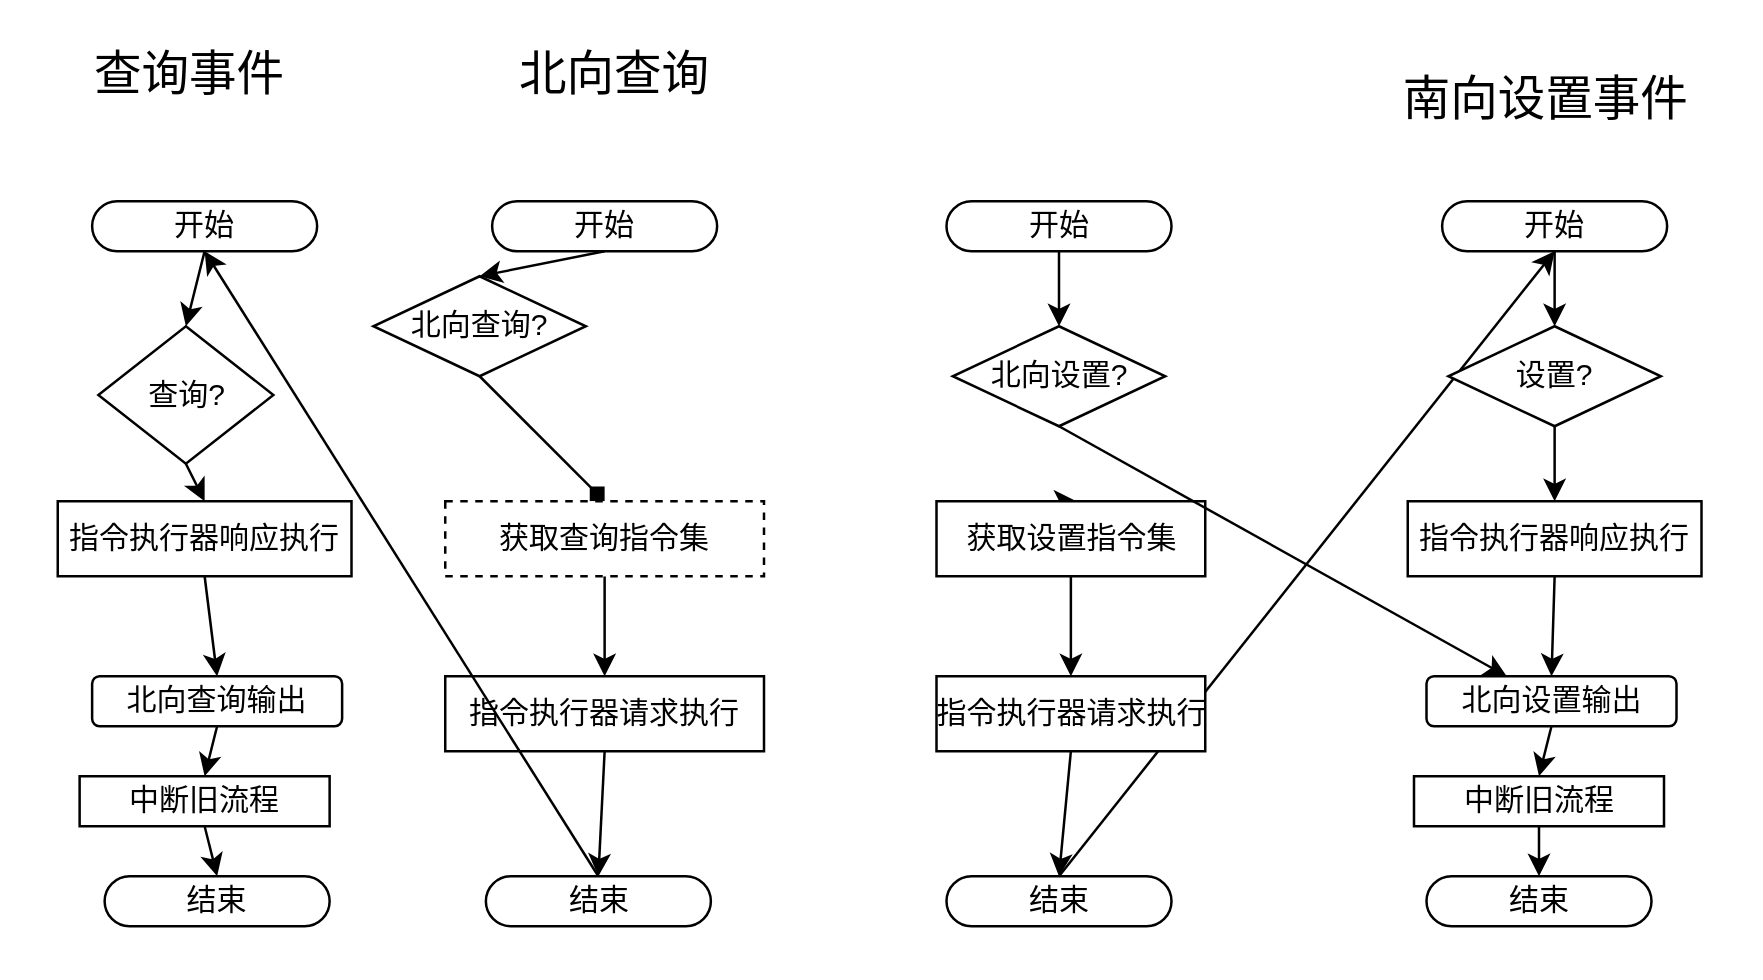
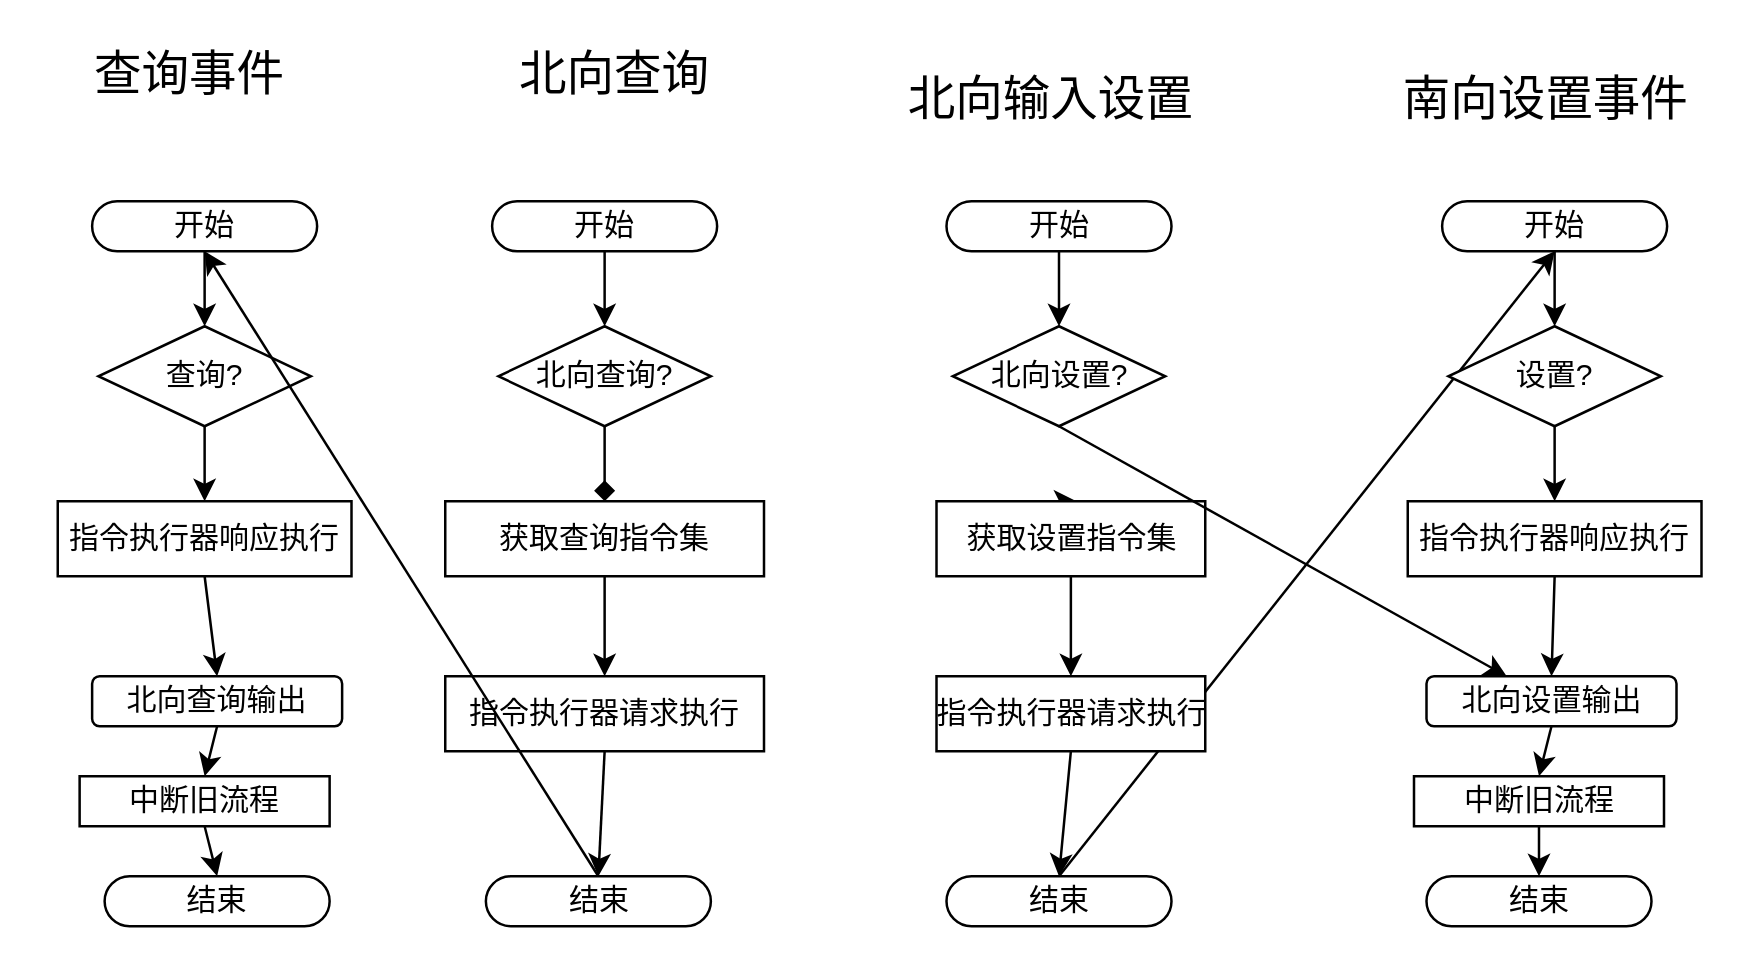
none -> (1051, 101)
(479, 326) -> (604, 376)
(186, 395) -> (204, 376)
(604, 539) -> (604, 539)
